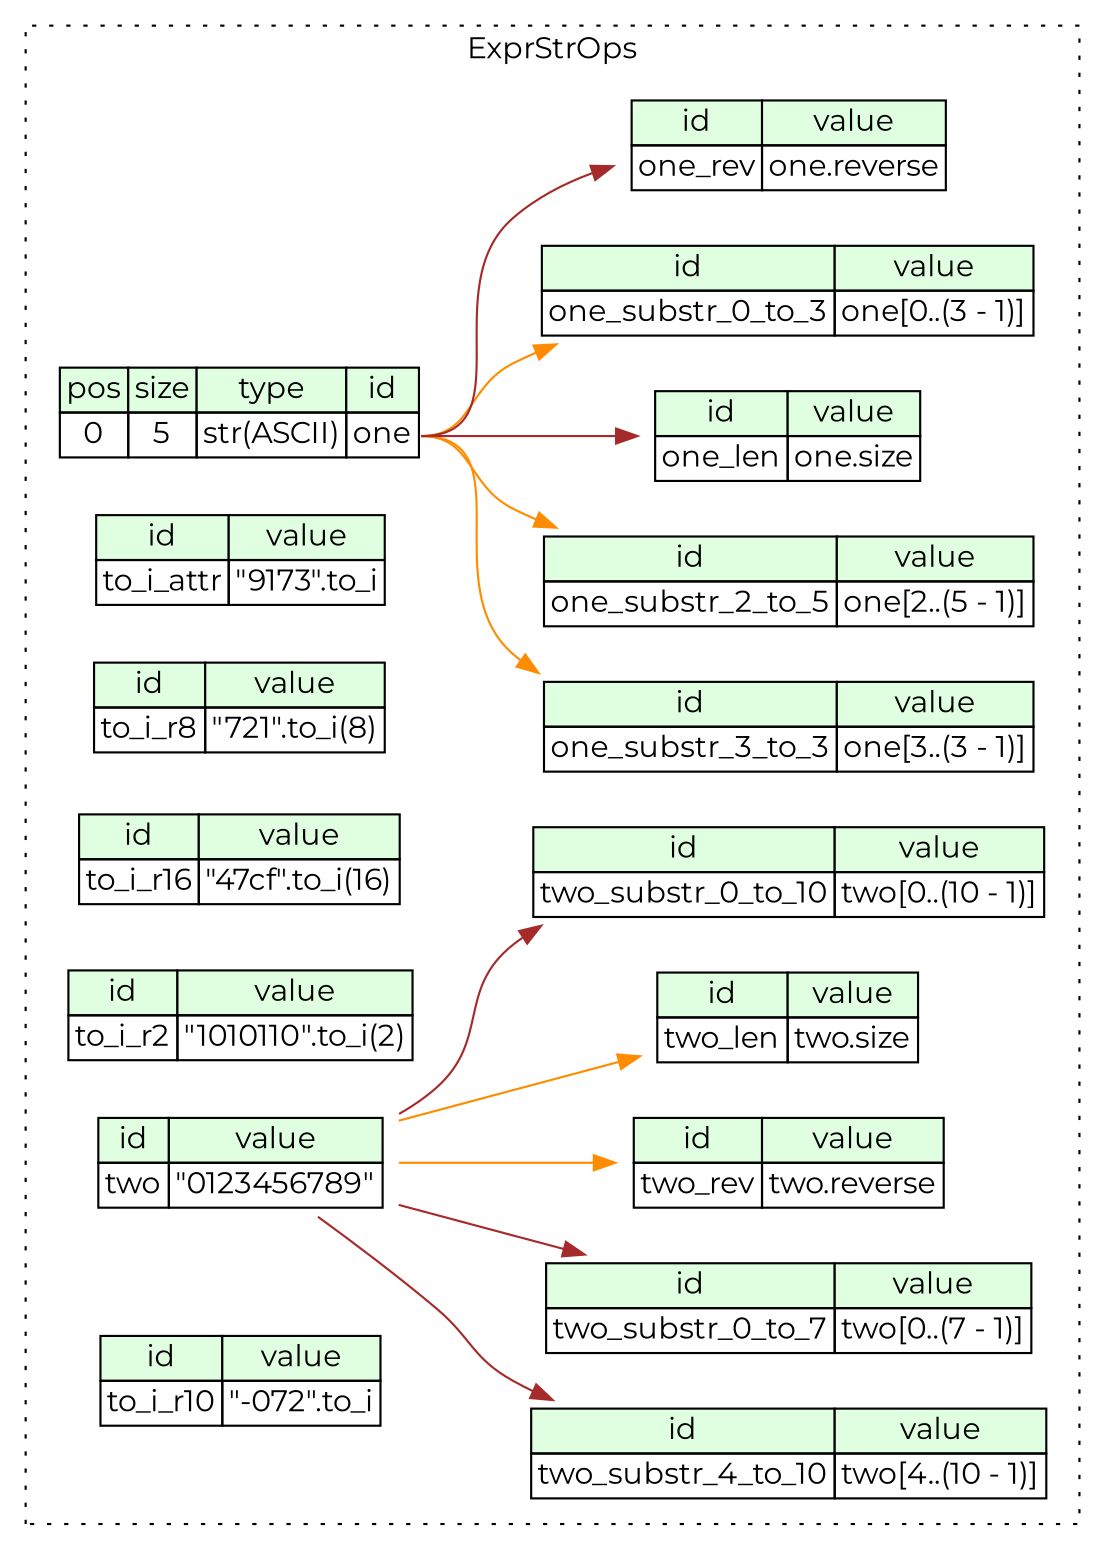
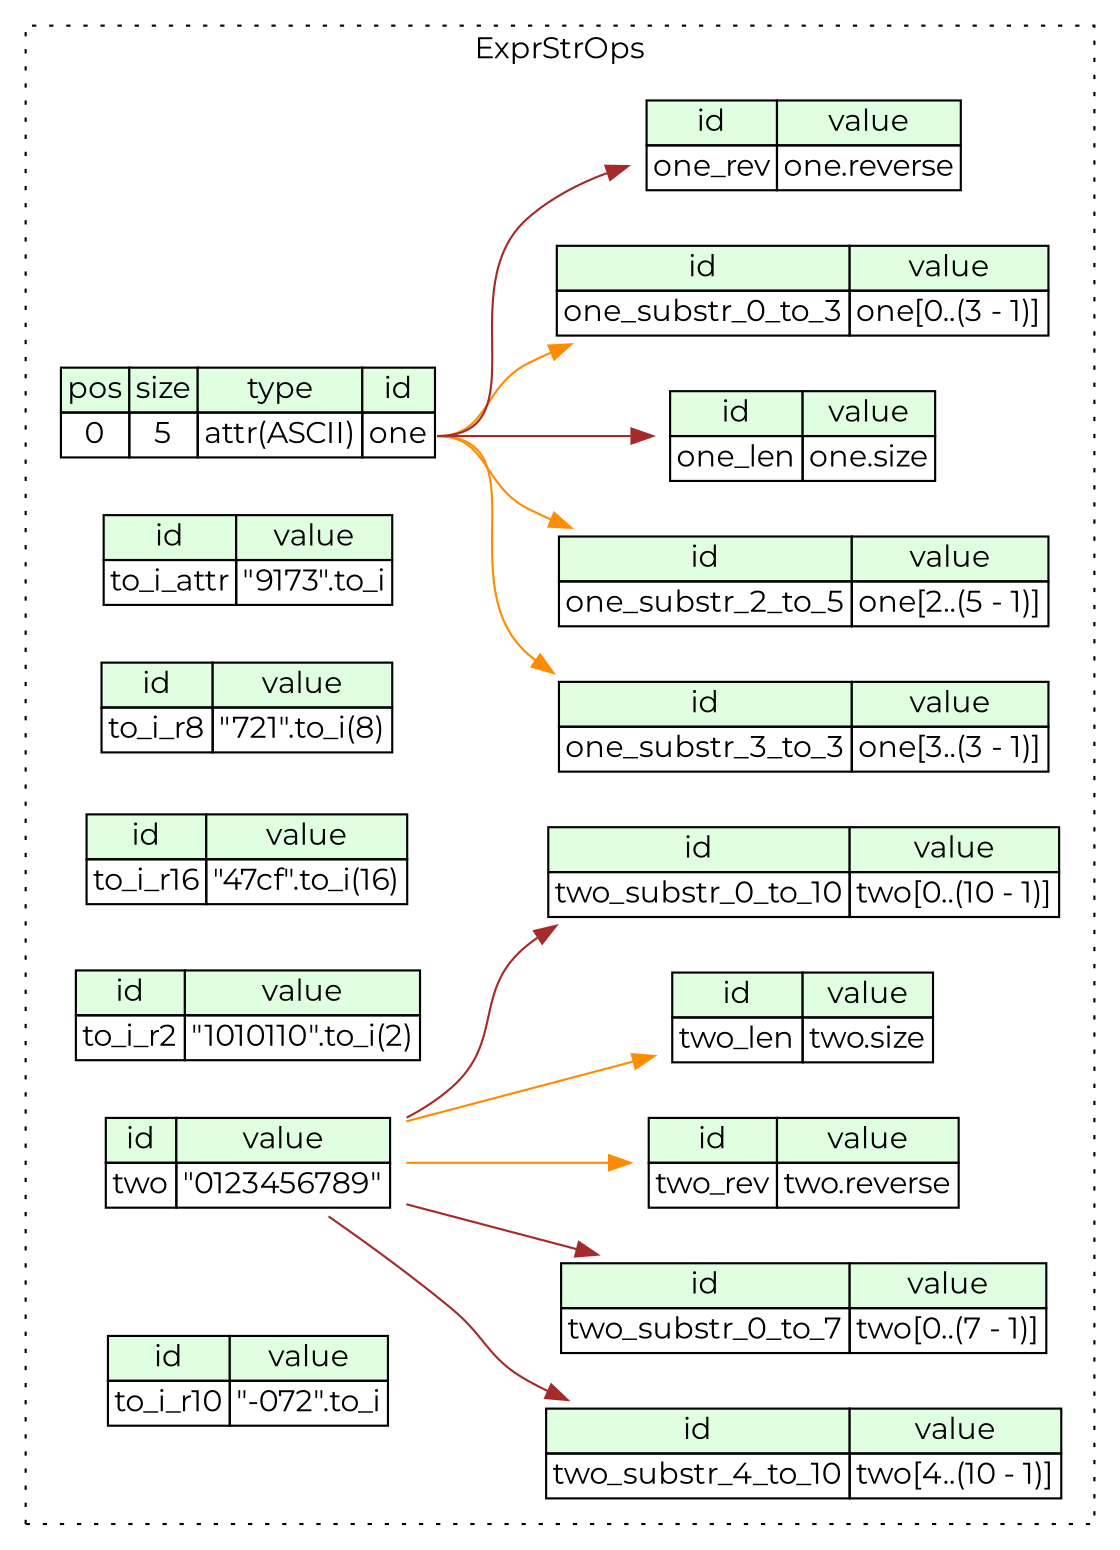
(271, 434) -> (280, 434)
